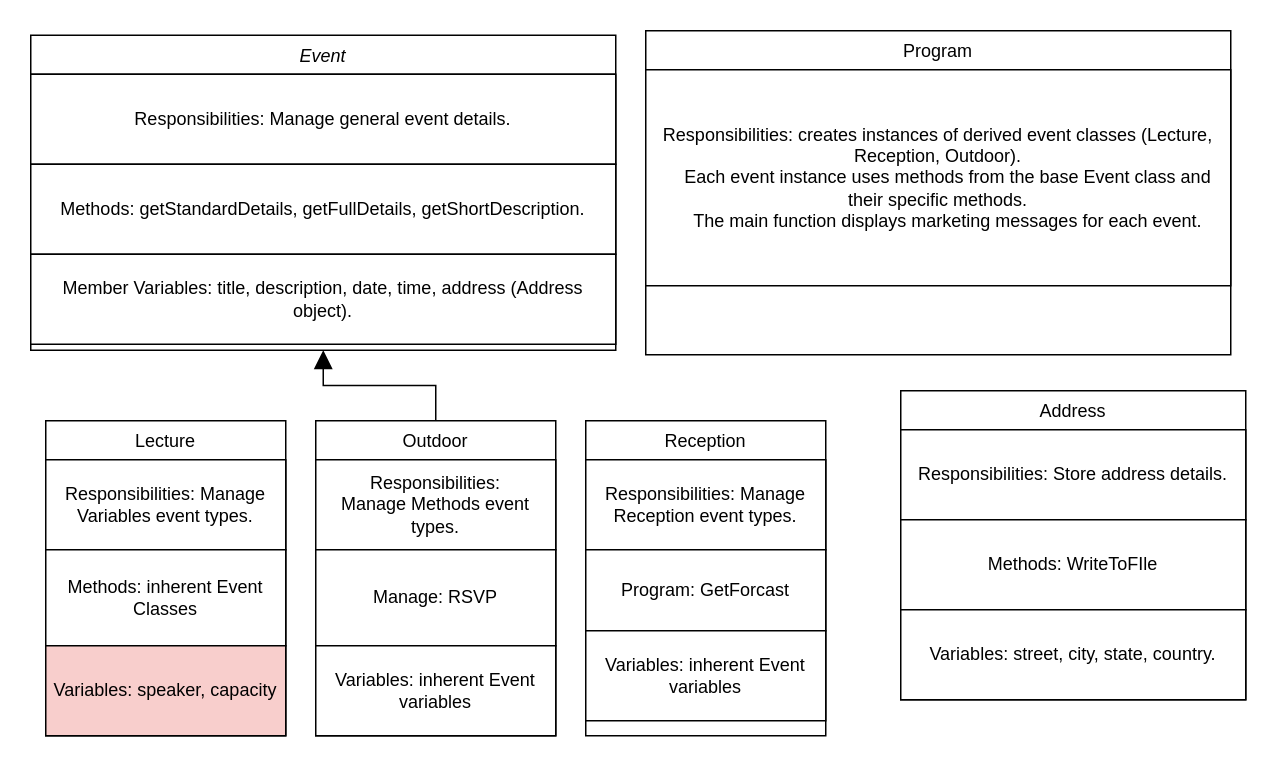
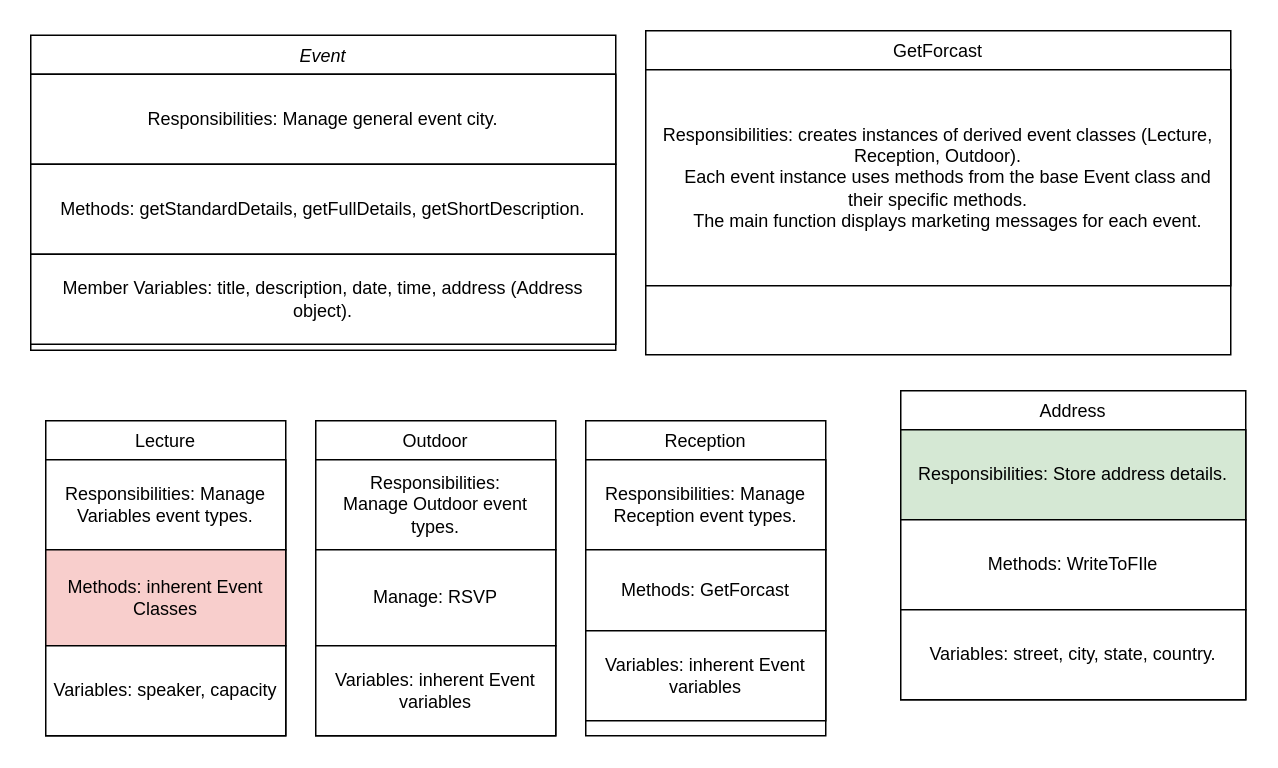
(938, 51) -> (938, 51)
(323, 119) -> (323, 119)
(389, 386) -> none
(1073, 475) -> (1073, 475)
(436, 505) -> (436, 505)
(706, 590) -> (706, 590)
(166, 598) -> (166, 598)
(166, 691) -> (166, 691)
